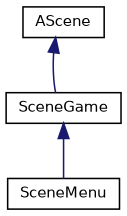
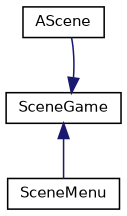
(53, 73) -> (74, 58)
